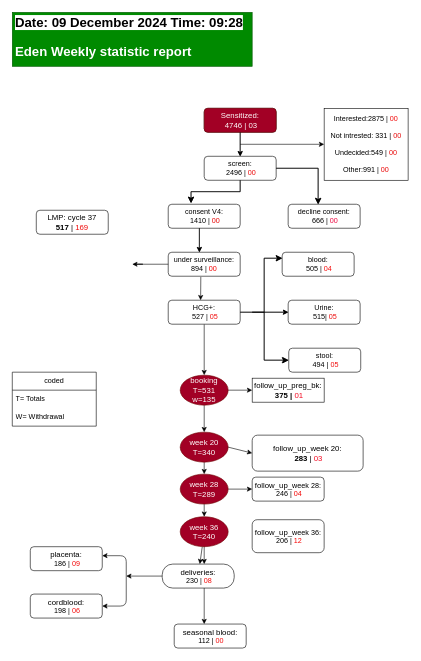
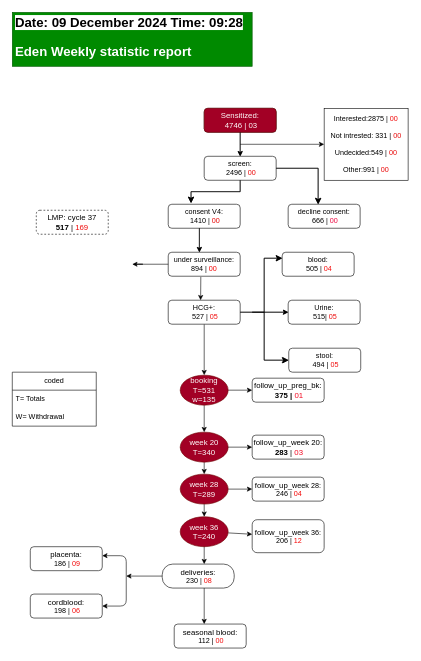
(72, 222) -> (72, 222)
(288, 390) -> (288, 390)
(308, 453) -> (288, 447)
(201, 554) -> (241, 534)
